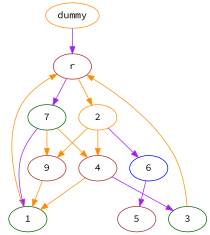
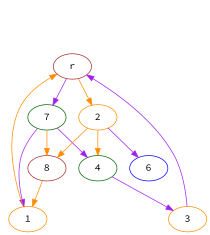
(72, 16) -> none
(157, 131) -> (157, 131)
(69, 140) -> (69, 140)
(47, 168) -> (47, 168)
(98, 168) -> (98, 168)
(66, 192) -> none
(28, 219) -> (28, 219)
(137, 219) -> none
(188, 219) -> (188, 219)
